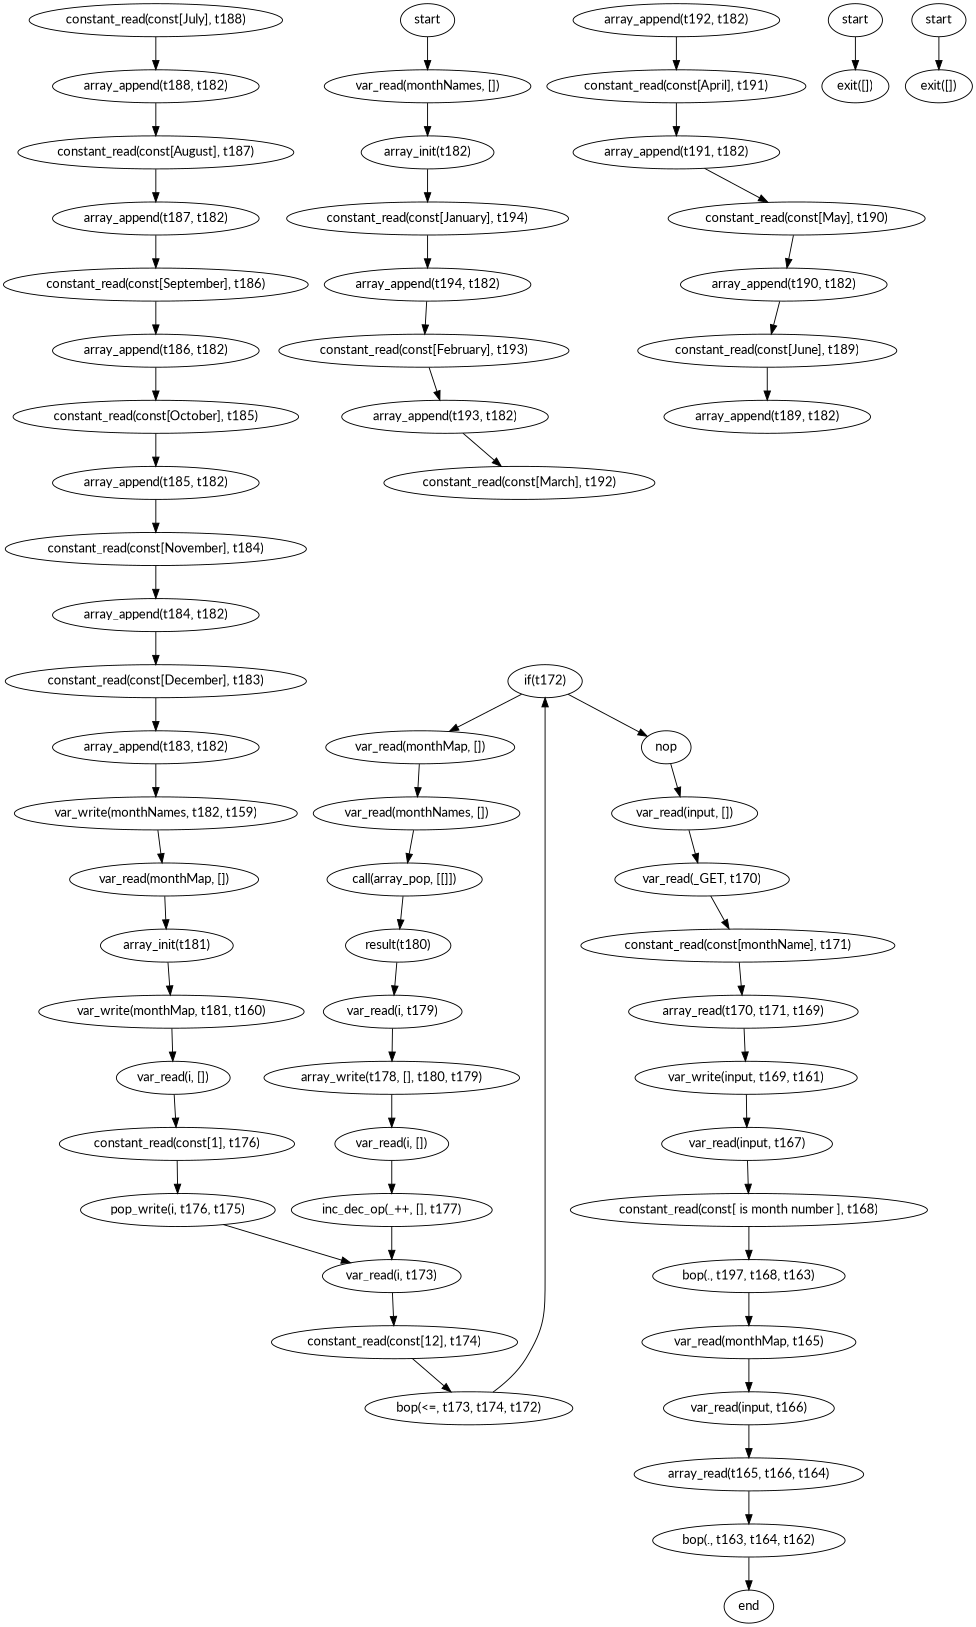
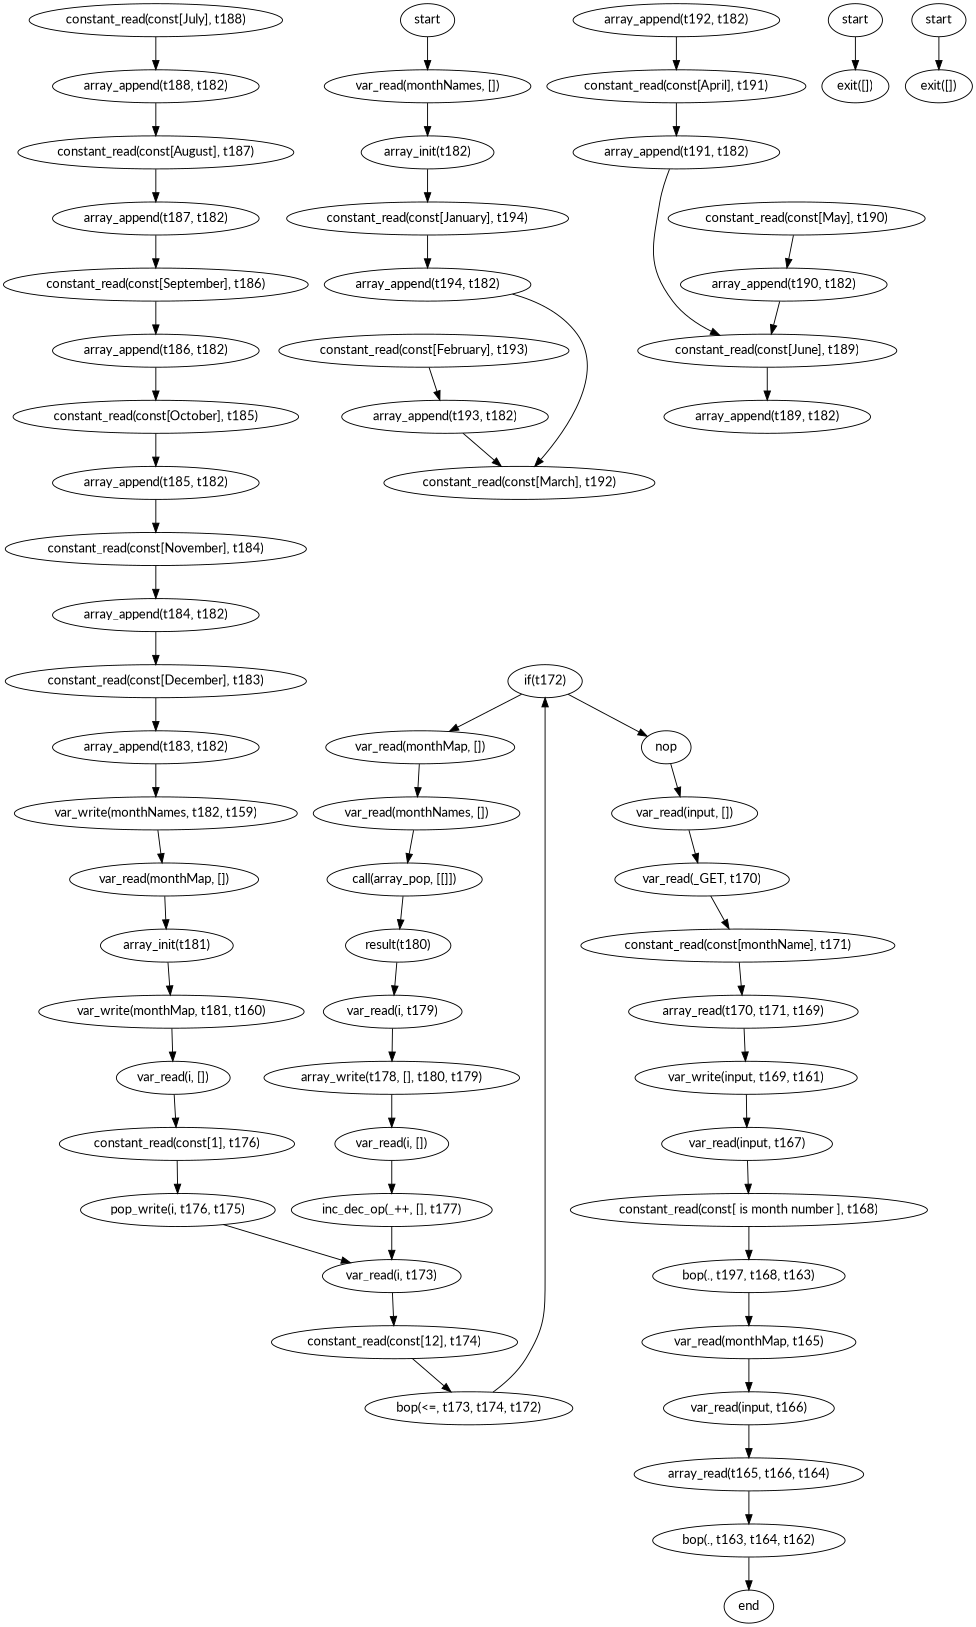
(732, 183) -> (654, 261)
(426, 313) -> (587, 363)
